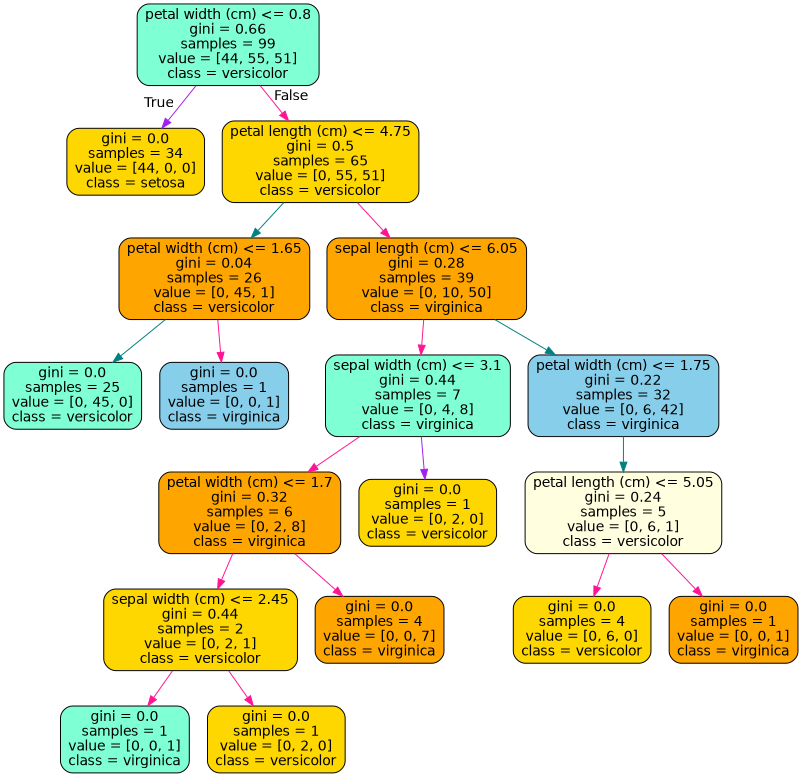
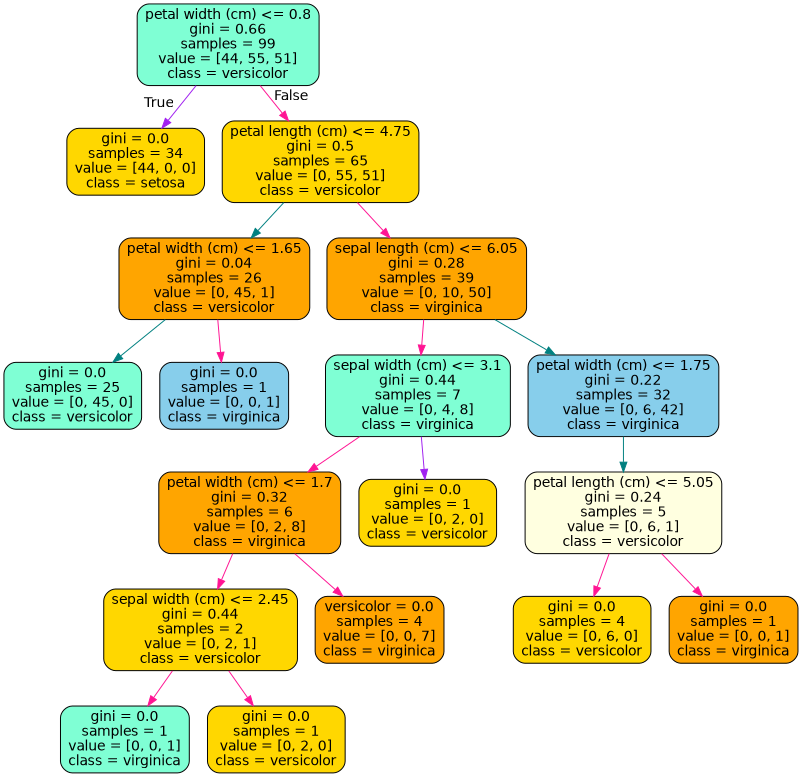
(380, 630) -> (380, 630)
